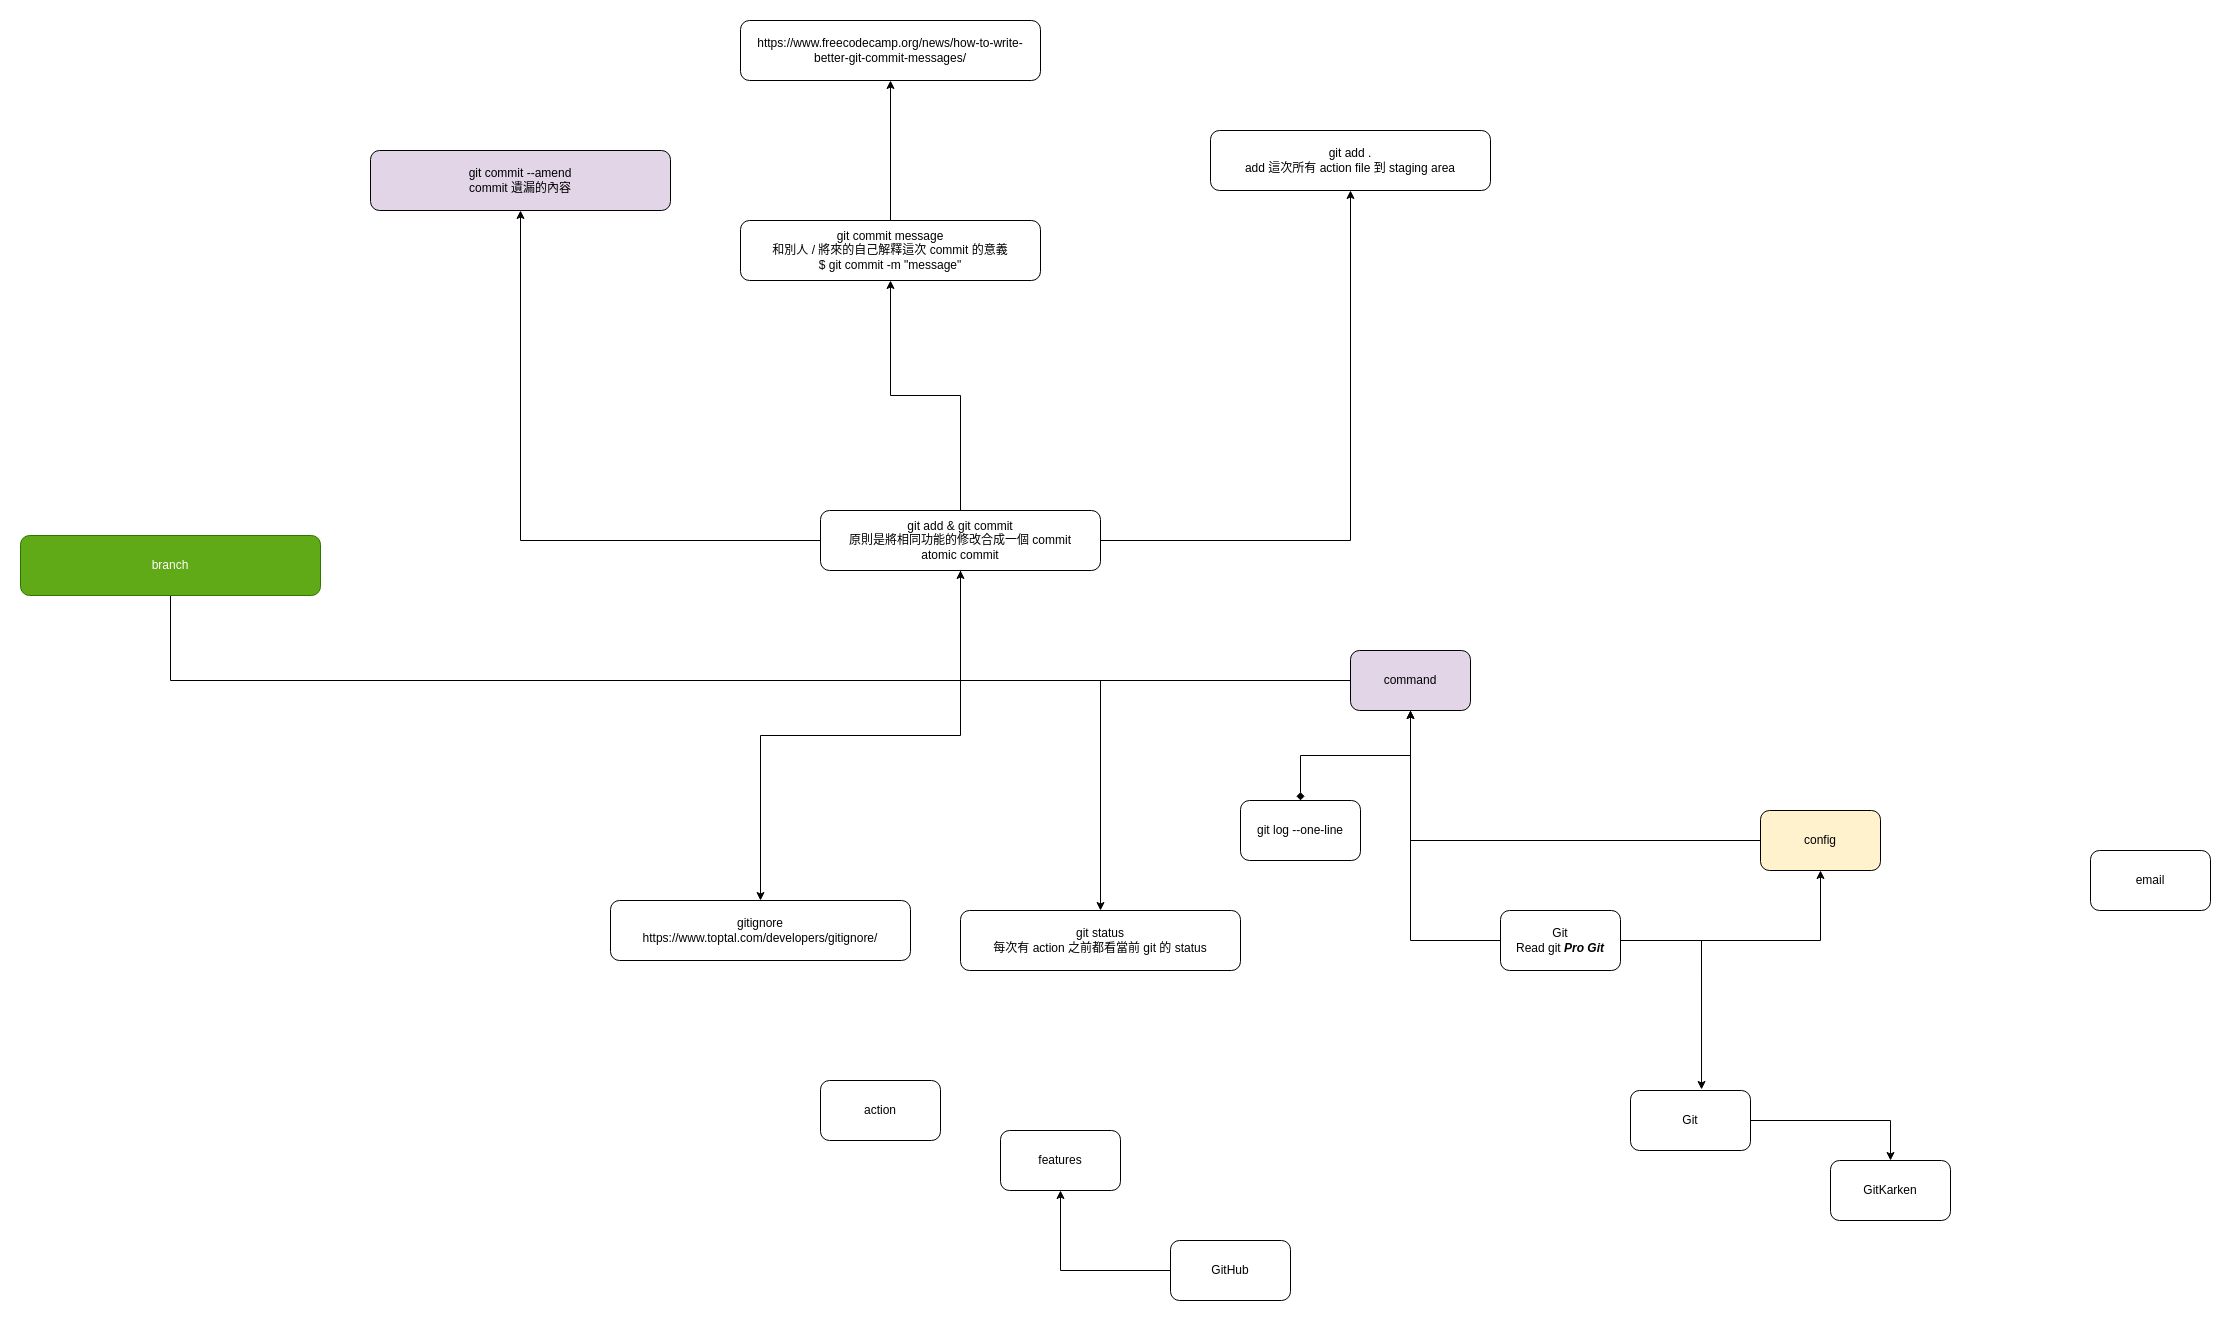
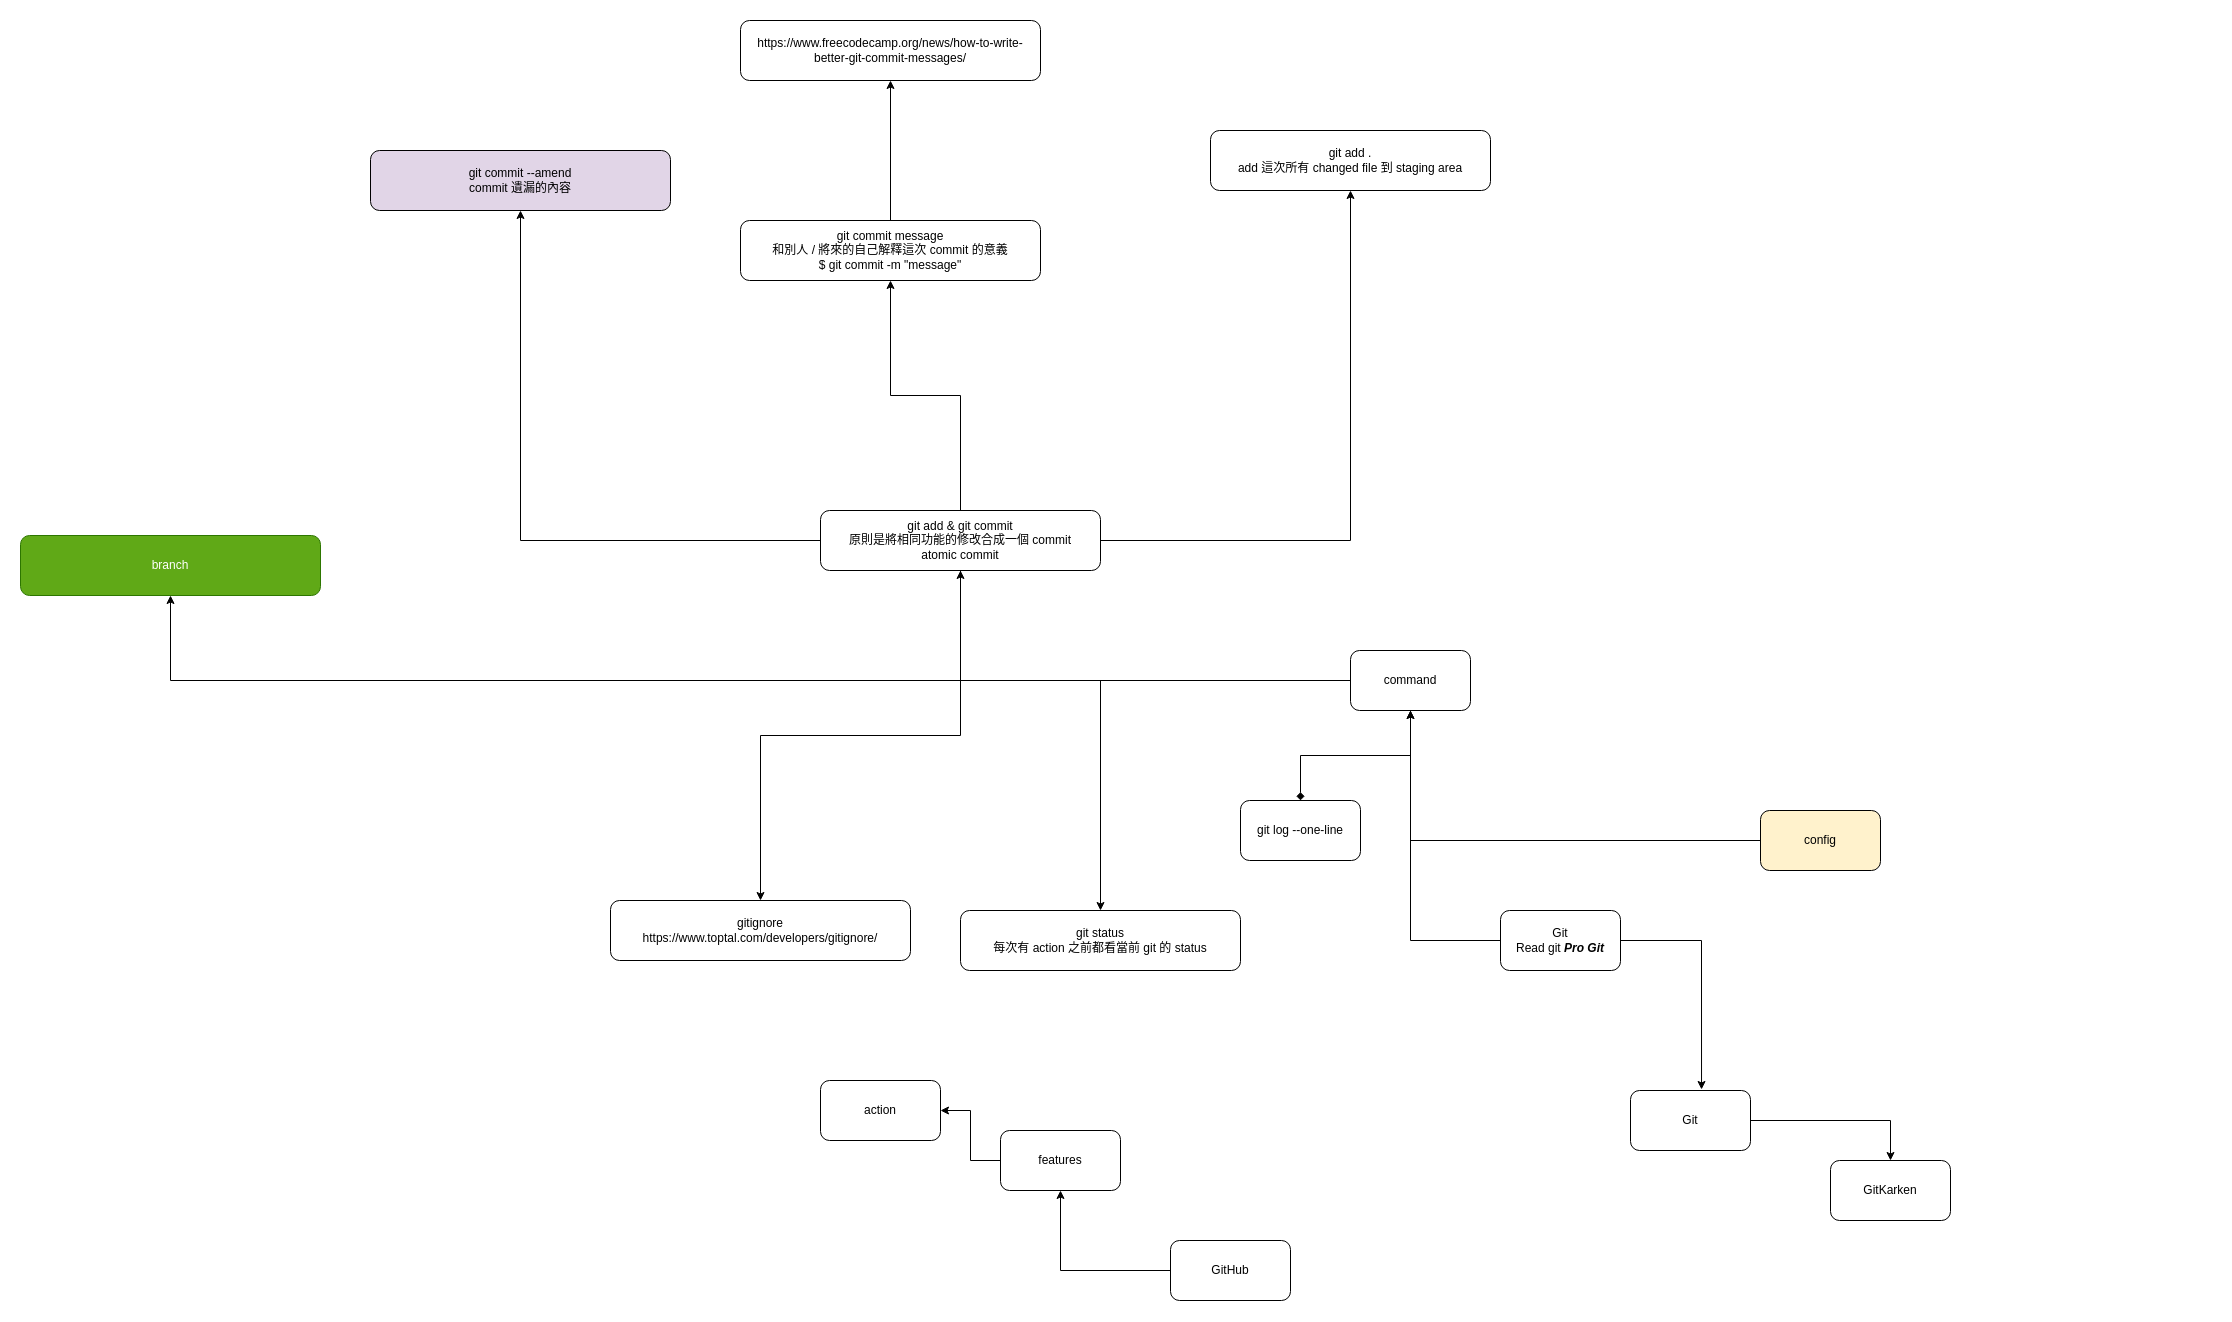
(1351, 161) -> (1351, 161)
(171, 601) -> (171, 603)
(1411, 681) -> (1411, 681)
(2151, 881) -> none
(1794, 941) -> none
none -> (971, 1140)
